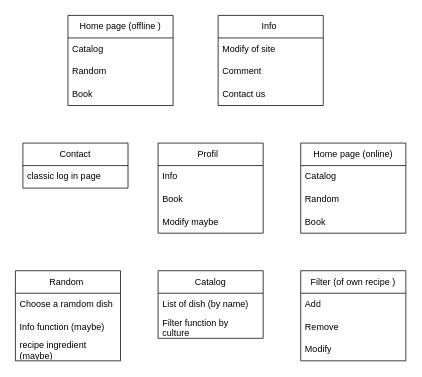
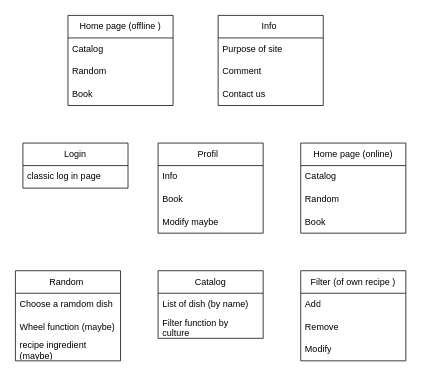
(253, 49) -> (257, 49)
(75, 154) -> (75, 154)
(69, 327) -> (69, 327)
